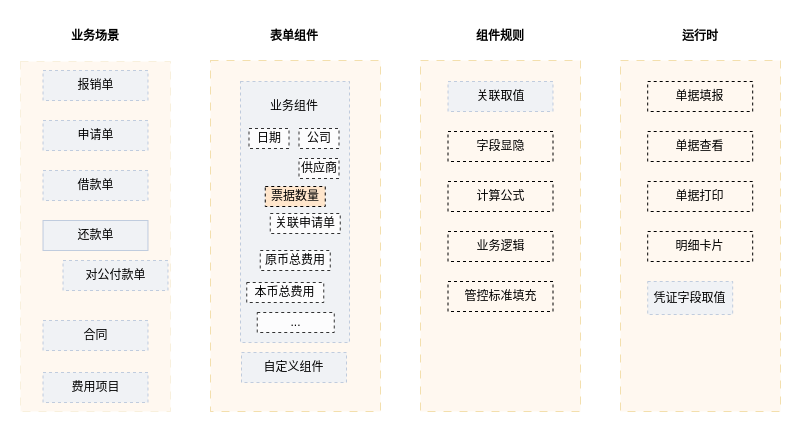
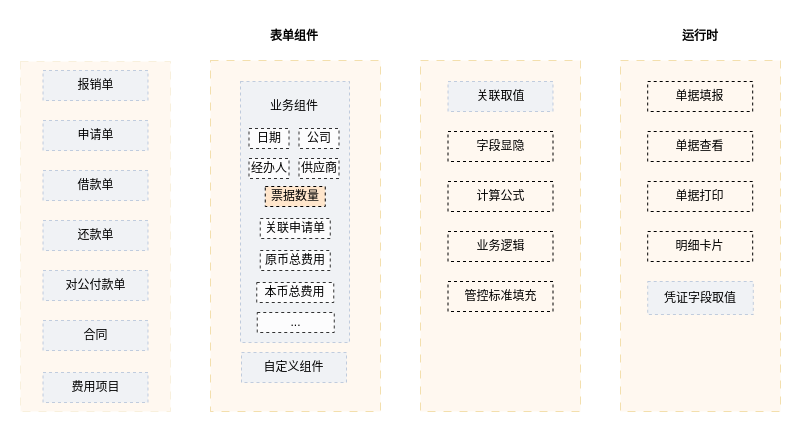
(96, 37) -> none
(501, 37) -> none
none -> (269, 169)
(305, 224) -> (295, 229)
(96, 236) -> (96, 236)
(116, 276) -> (96, 286)
(285, 293) -> (295, 293)
(690, 298) -> (701, 298)
